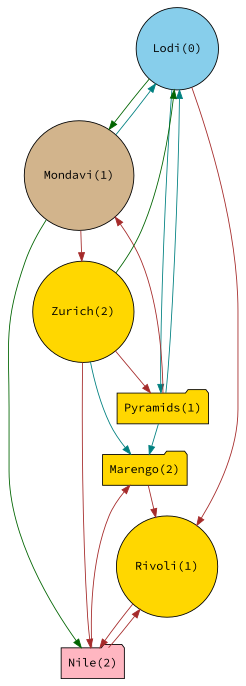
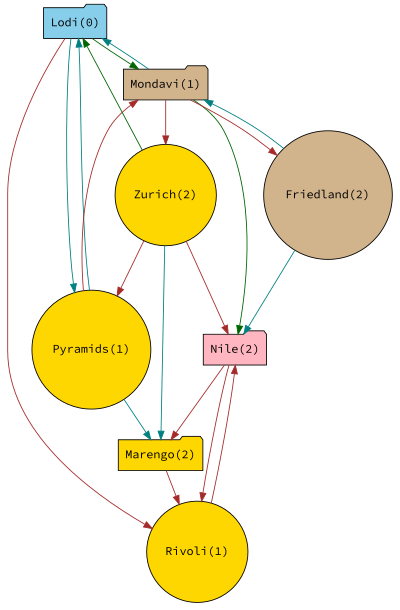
(177, 49) -> (75, 23)
(79, 176) -> (166, 85)
none -> (328, 195)
(163, 408) -> (91, 350)
